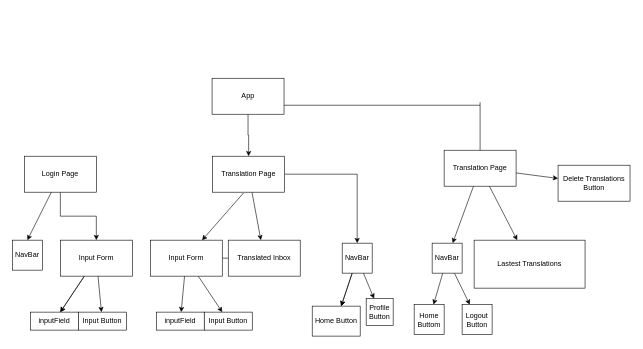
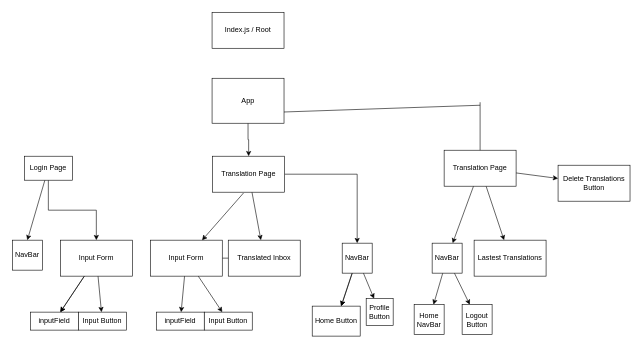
none -> (248, 30)
(248, 96) -> (248, 101)
(60, 174) -> (48, 168)
(530, 264) -> (510, 258)
(429, 320) -> (429, 320)
